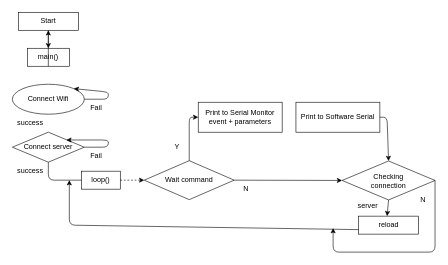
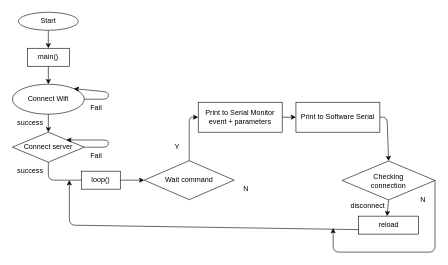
(48, 21) -> (48, 21)
(48, 57) -> (48, 78)
none -> (290, 117)
none -> (48, 126)
(129, 180) -> (129, 180)
(318, 181) -> none
(368, 206) -> (368, 206)
